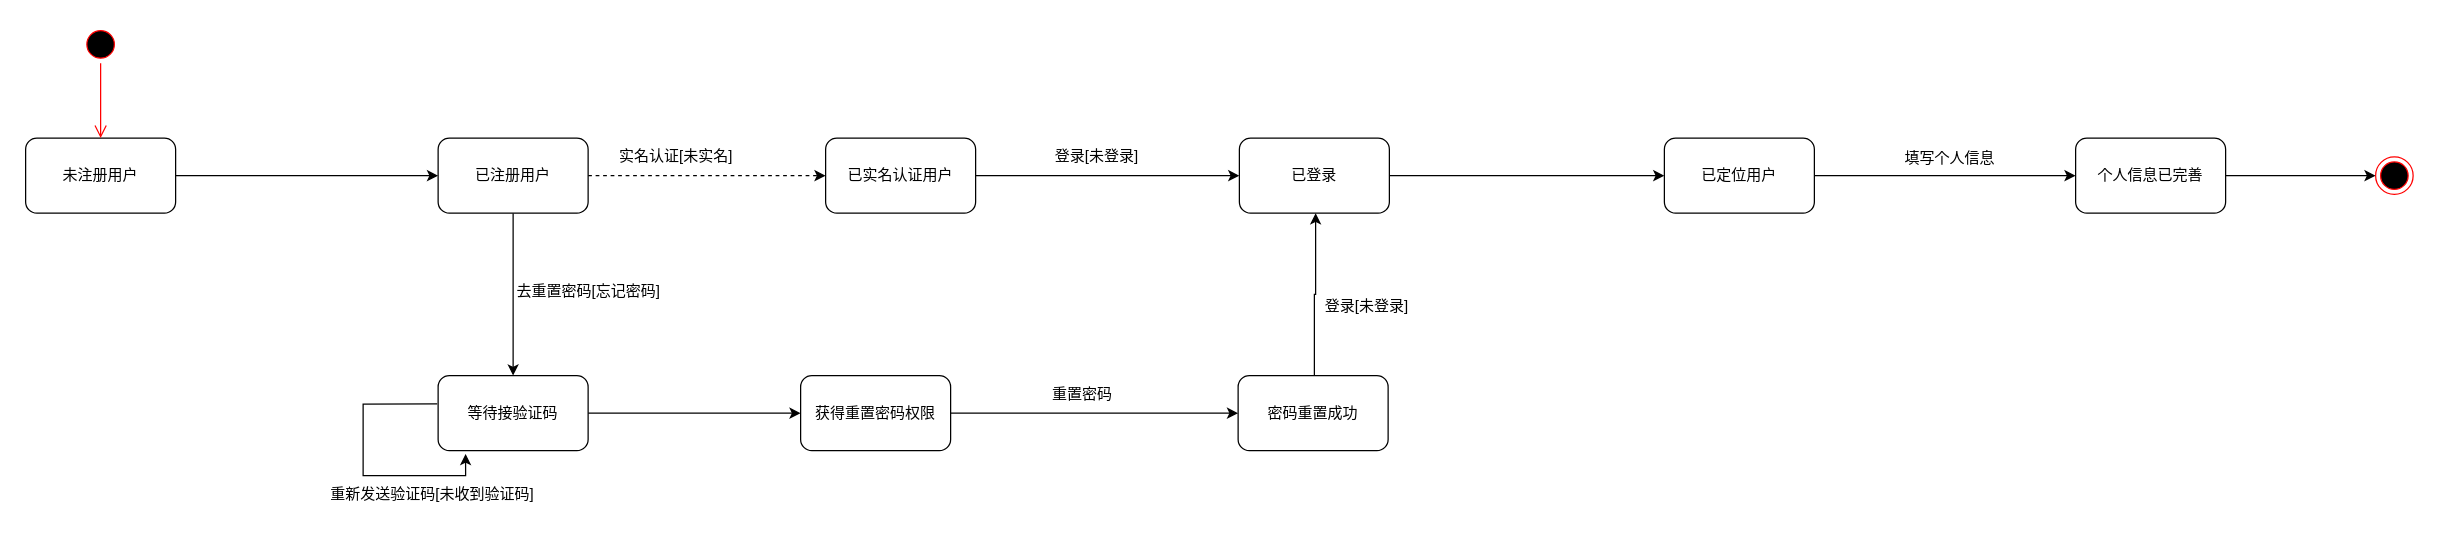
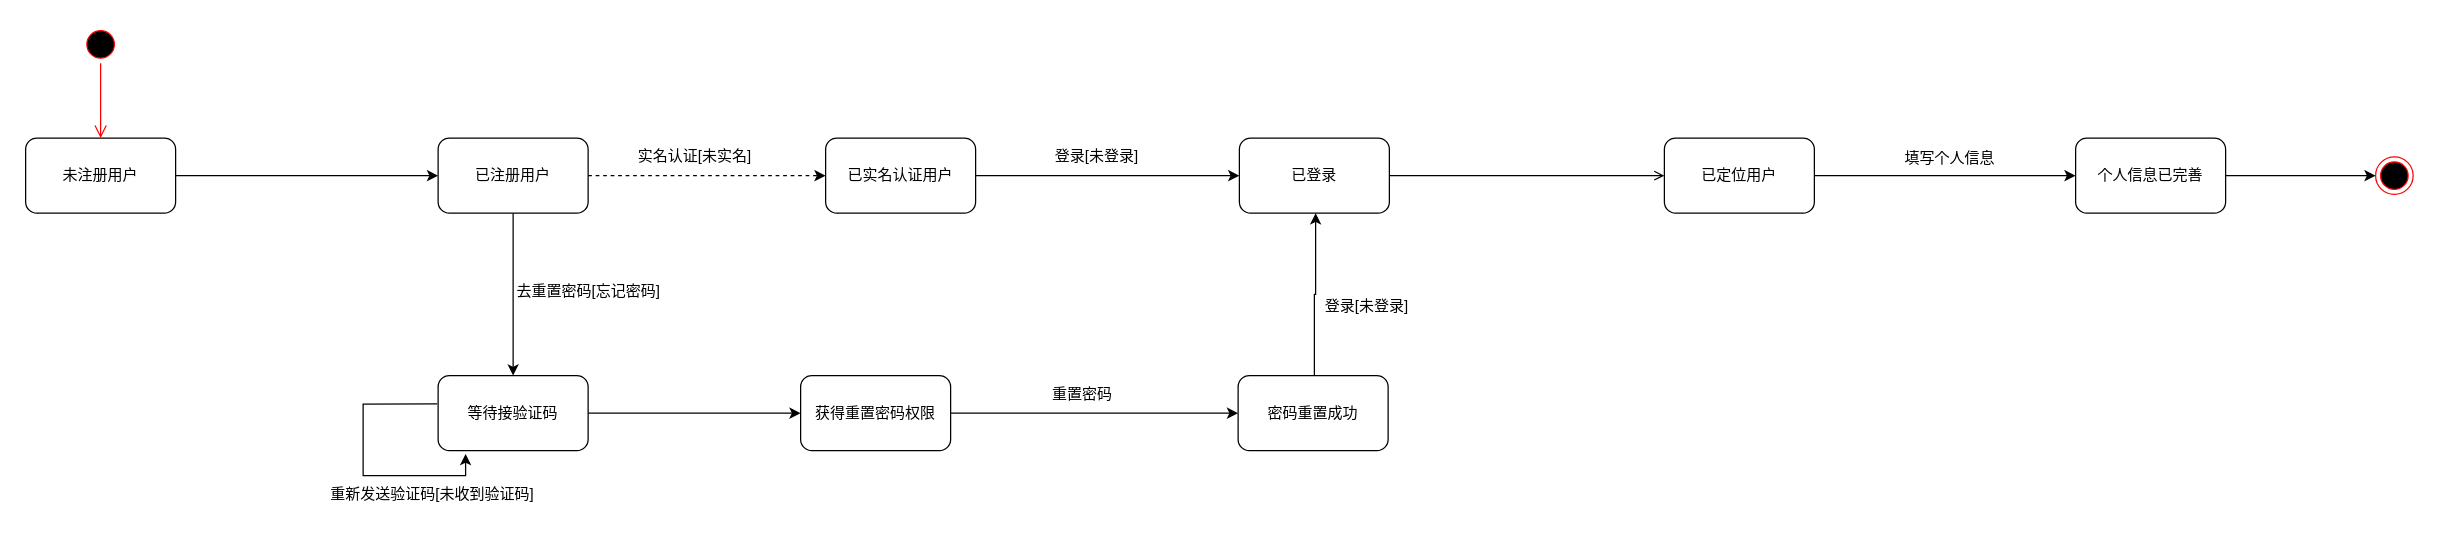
(676, 157) -> (694, 157)
(1654, 176) -> (1656, 176)
